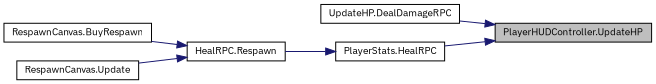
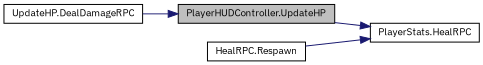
(78, 33) -> none
(465, 44) -> (348, 24)
(78, 70) -> none
